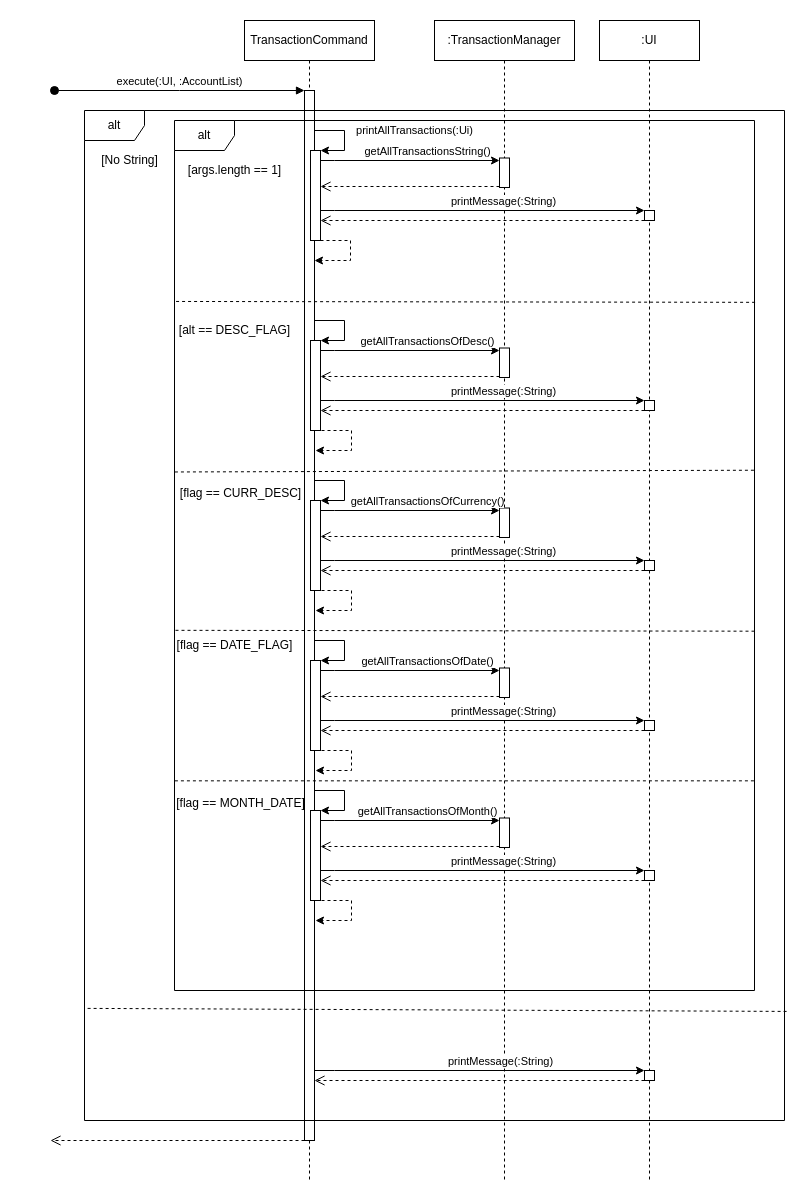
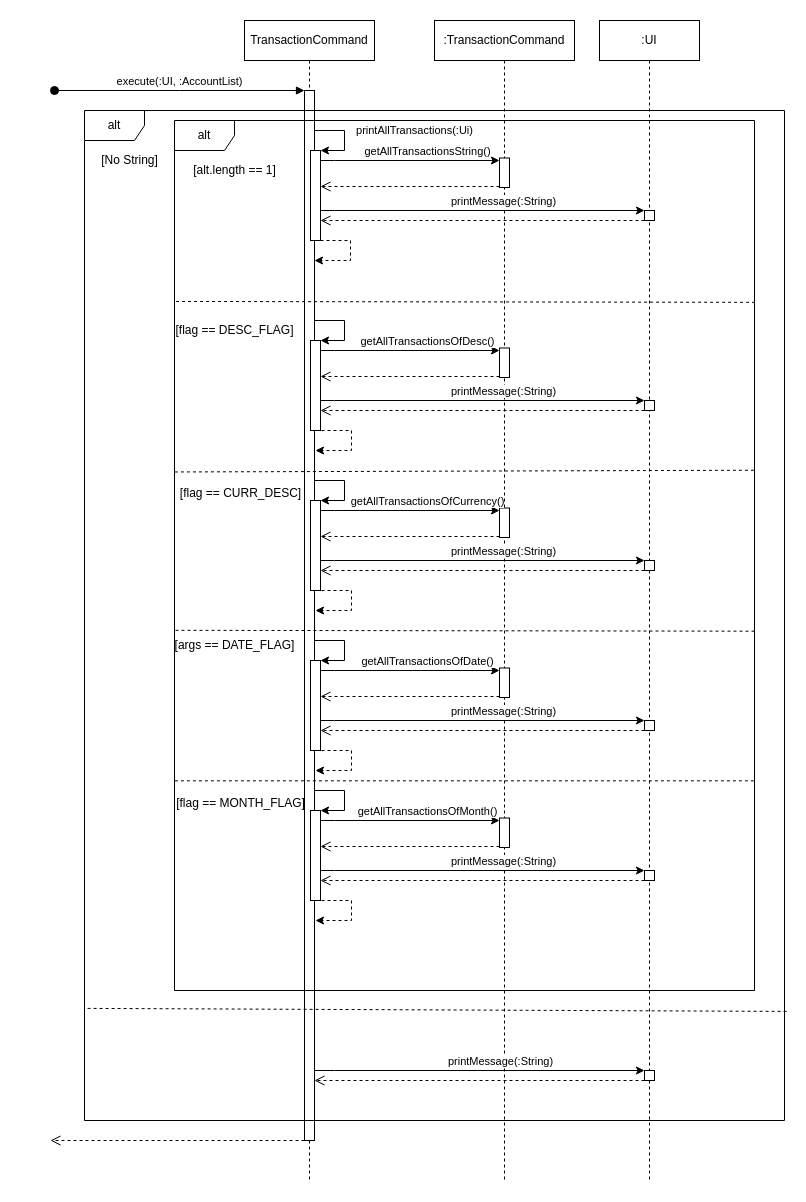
(505, 41) -> (505, 41)
(235, 171) -> (235, 171)
(235, 331) -> (235, 331)
(235, 646) -> (235, 646)
(241, 804) -> (241, 804)
